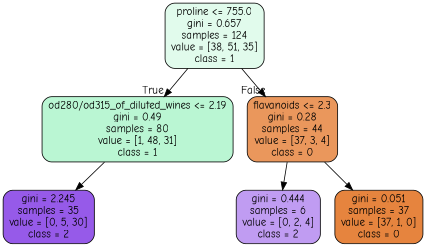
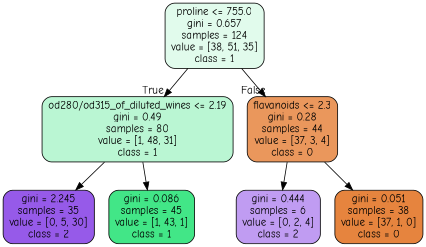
none -> (152, 217)
(379, 217) -> (379, 217)
